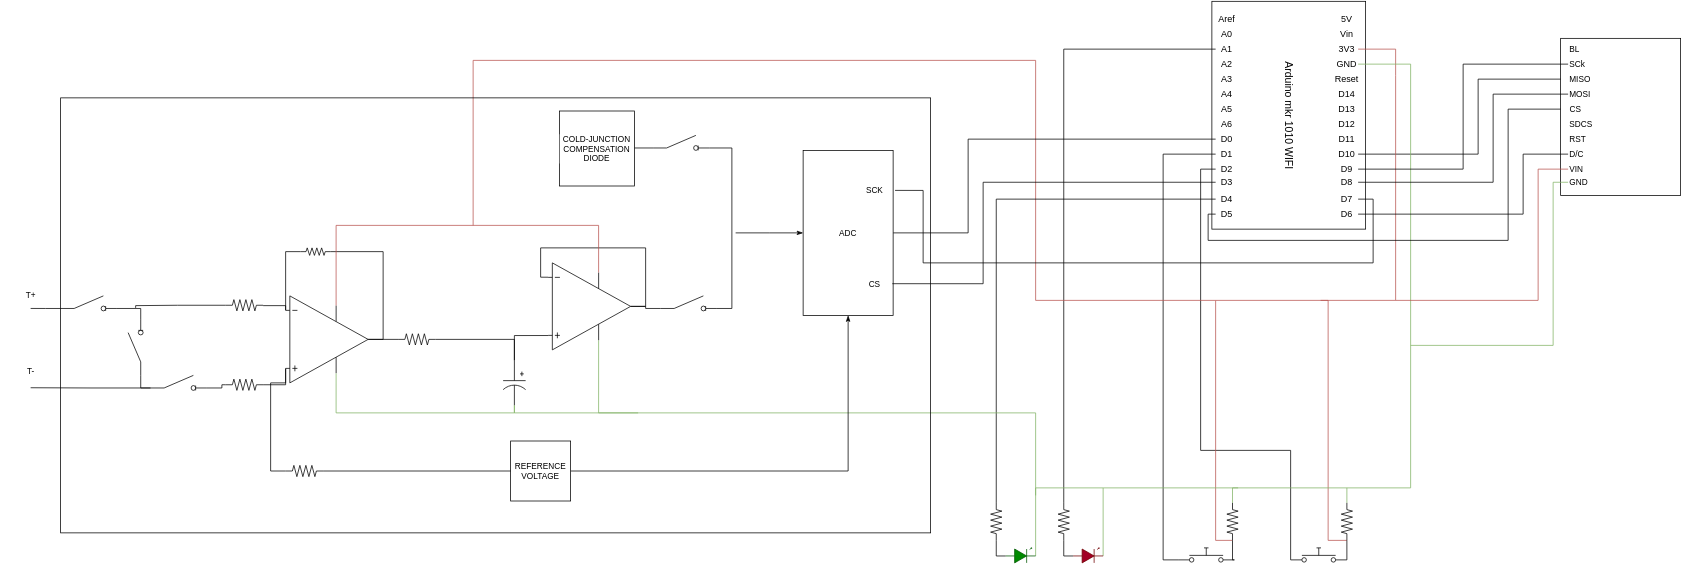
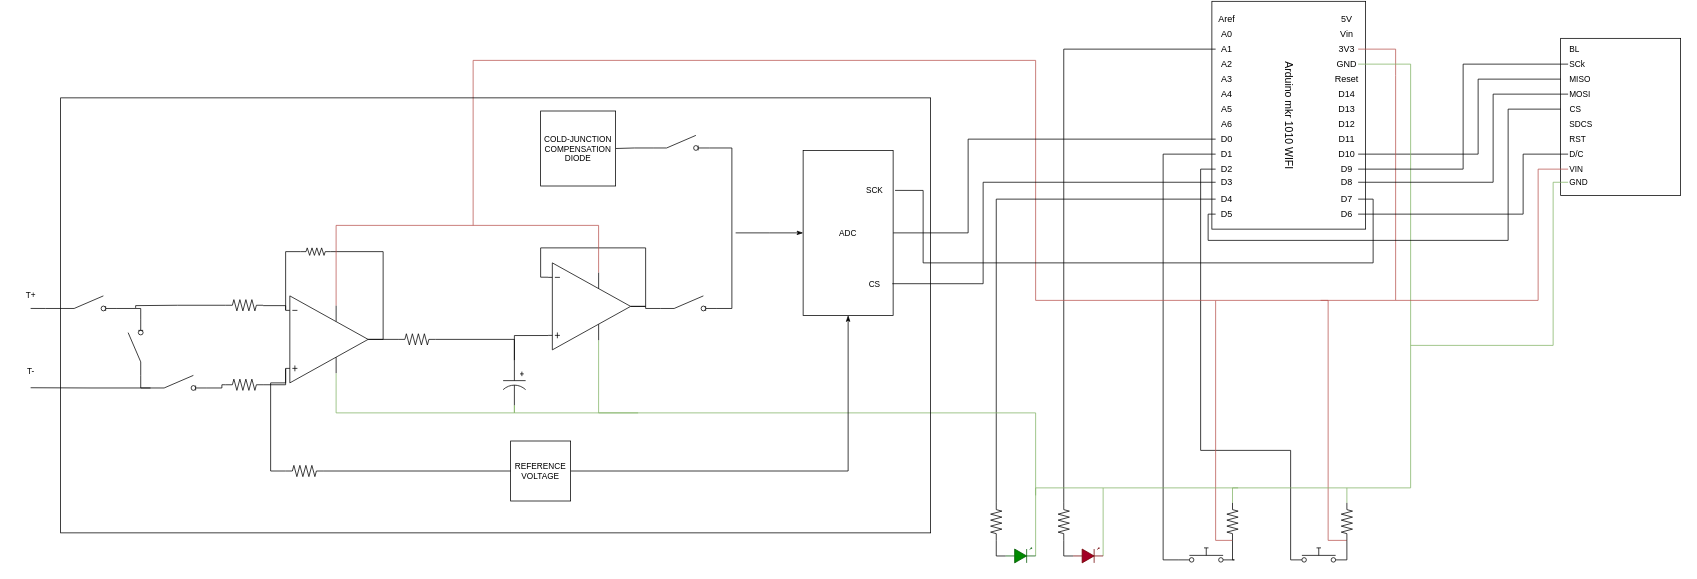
(597, 149) -> (578, 149)
